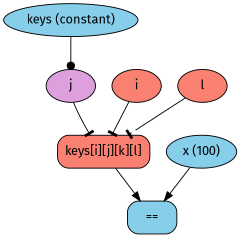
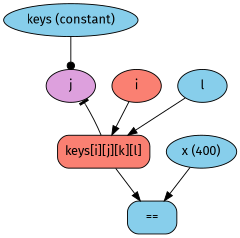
(202, 86) -> (202, 86)
(160, 114) -> (160, 114)
(121, 116) -> (121, 116)
(80, 117) -> (94, 120)
(202, 152) -> (202, 152)
